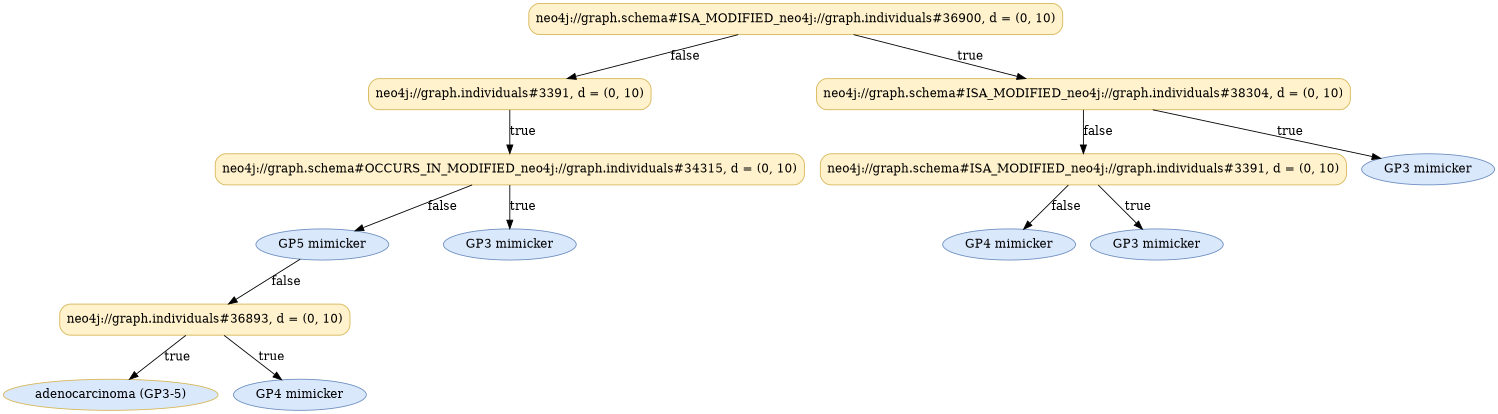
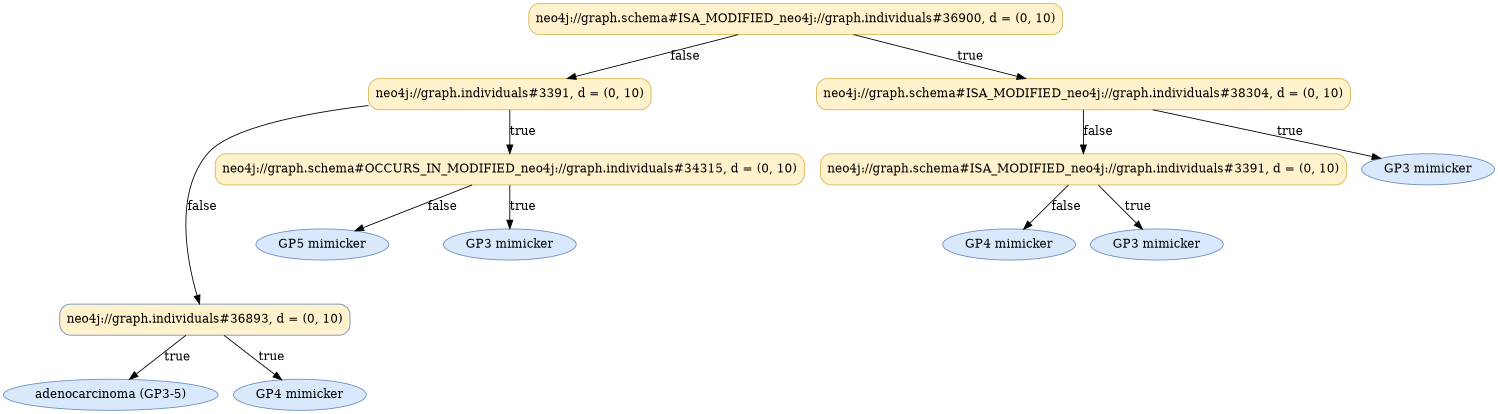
(268, 279) -> (216, 146)
(205, 320) -> (205, 320)
(111, 395) -> (111, 395)
